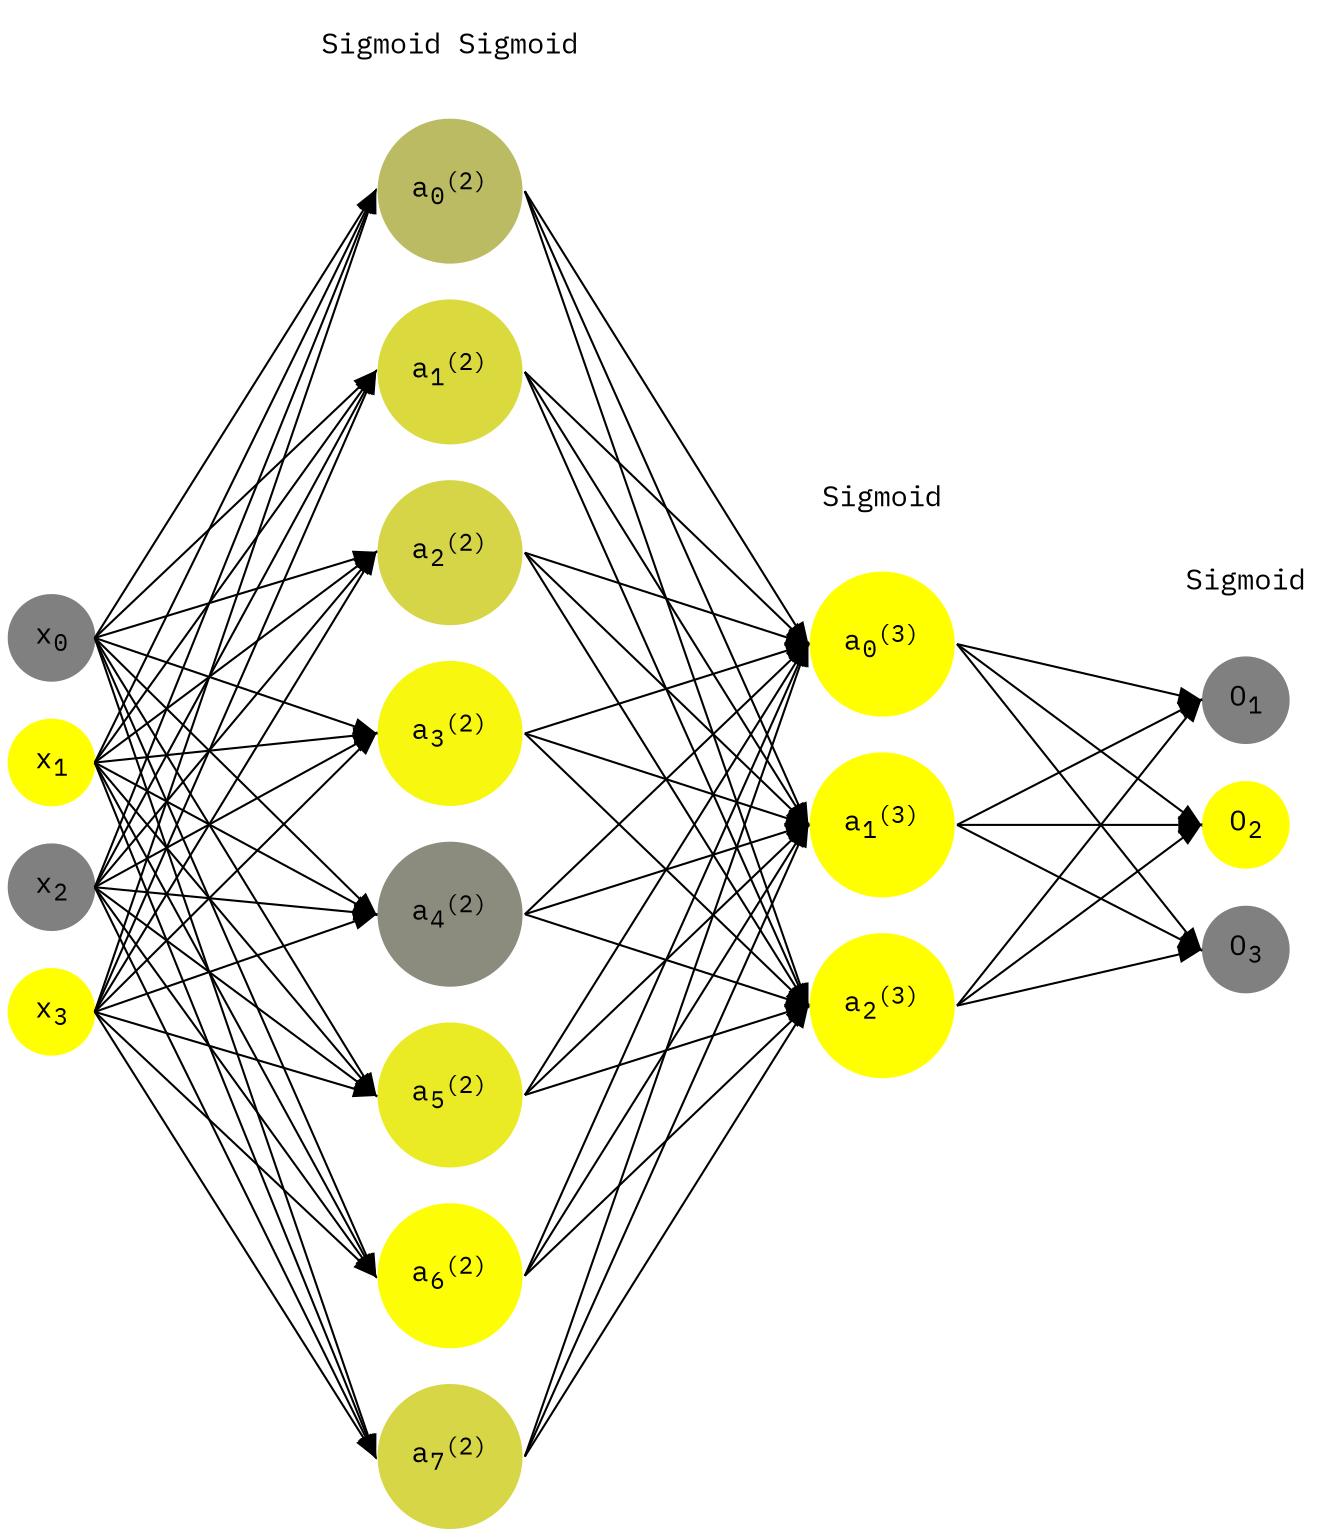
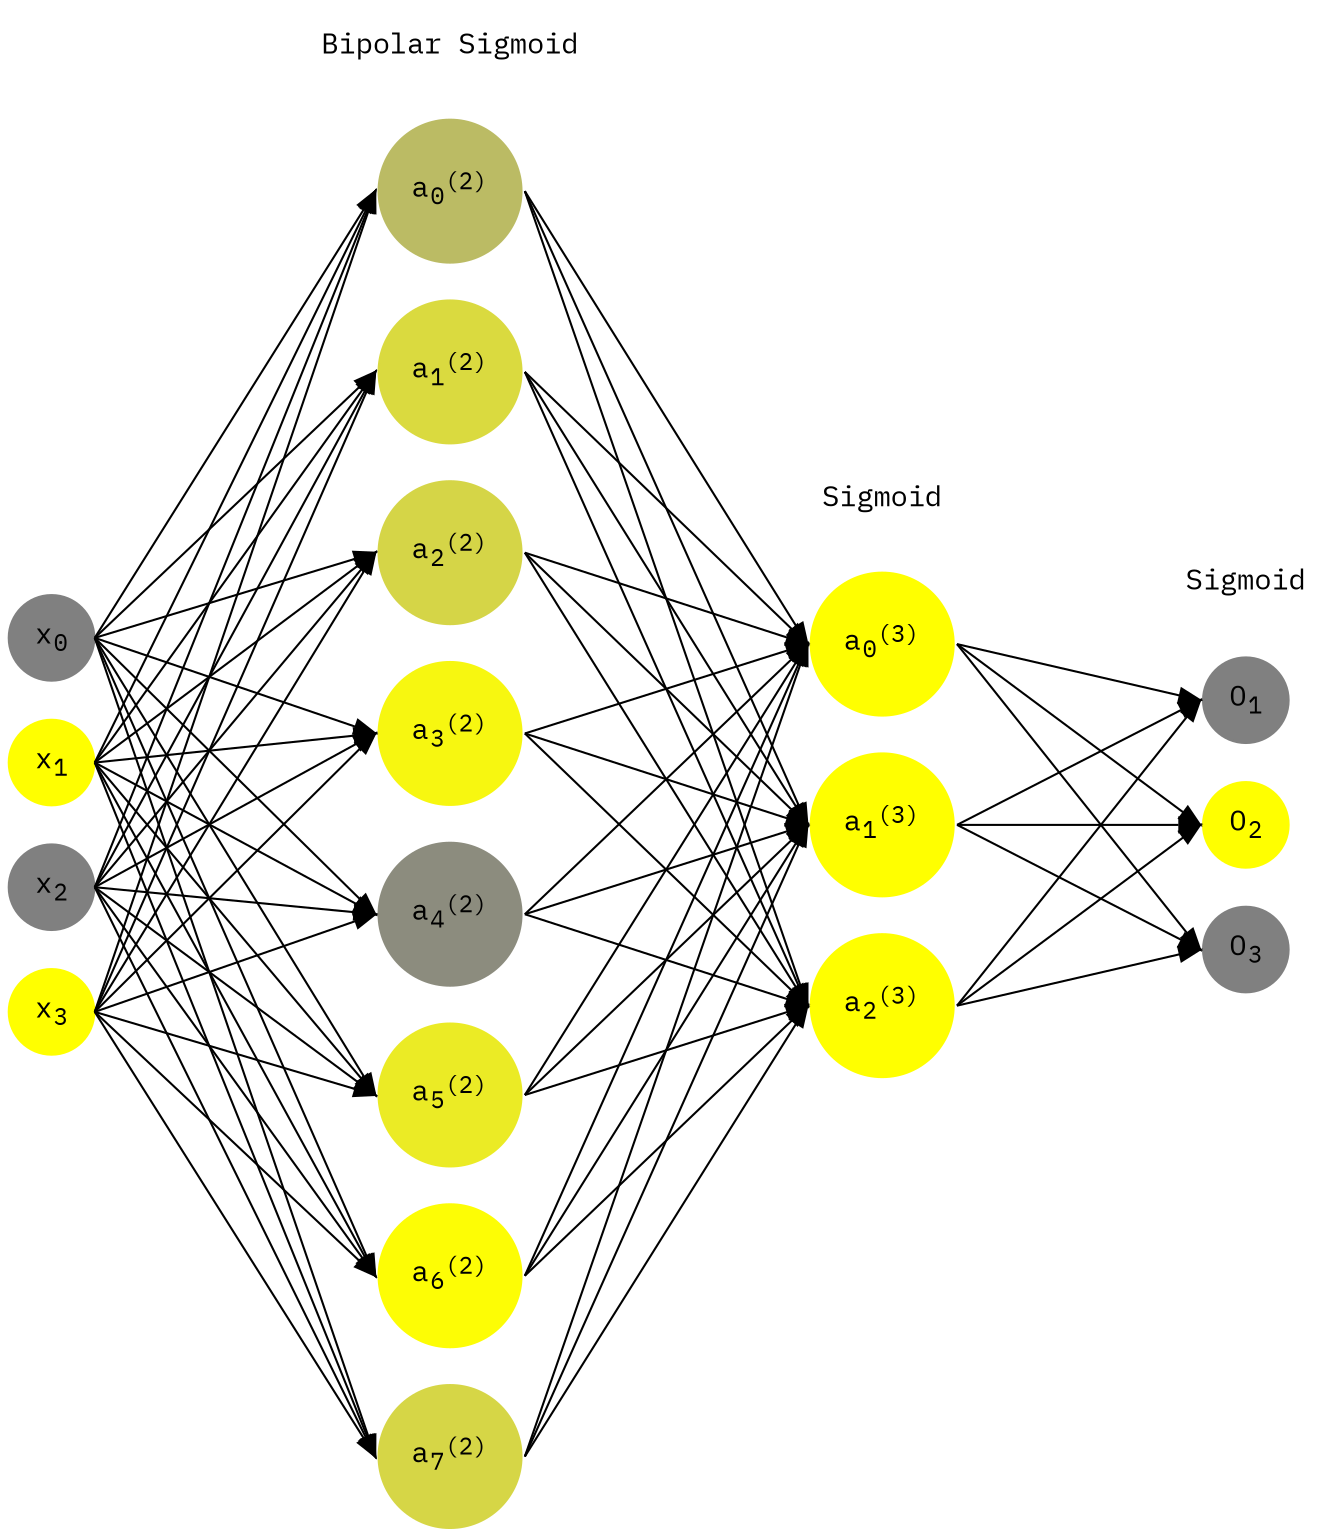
(450, 46) -> (450, 46)
